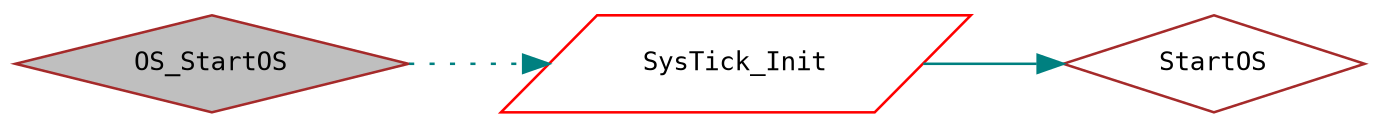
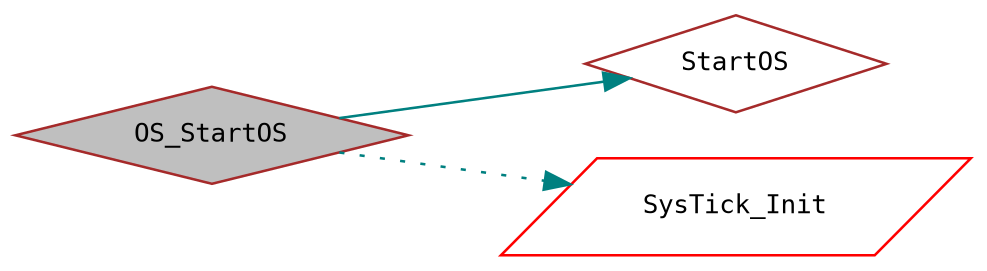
(980, 64) -> (472, 100)
